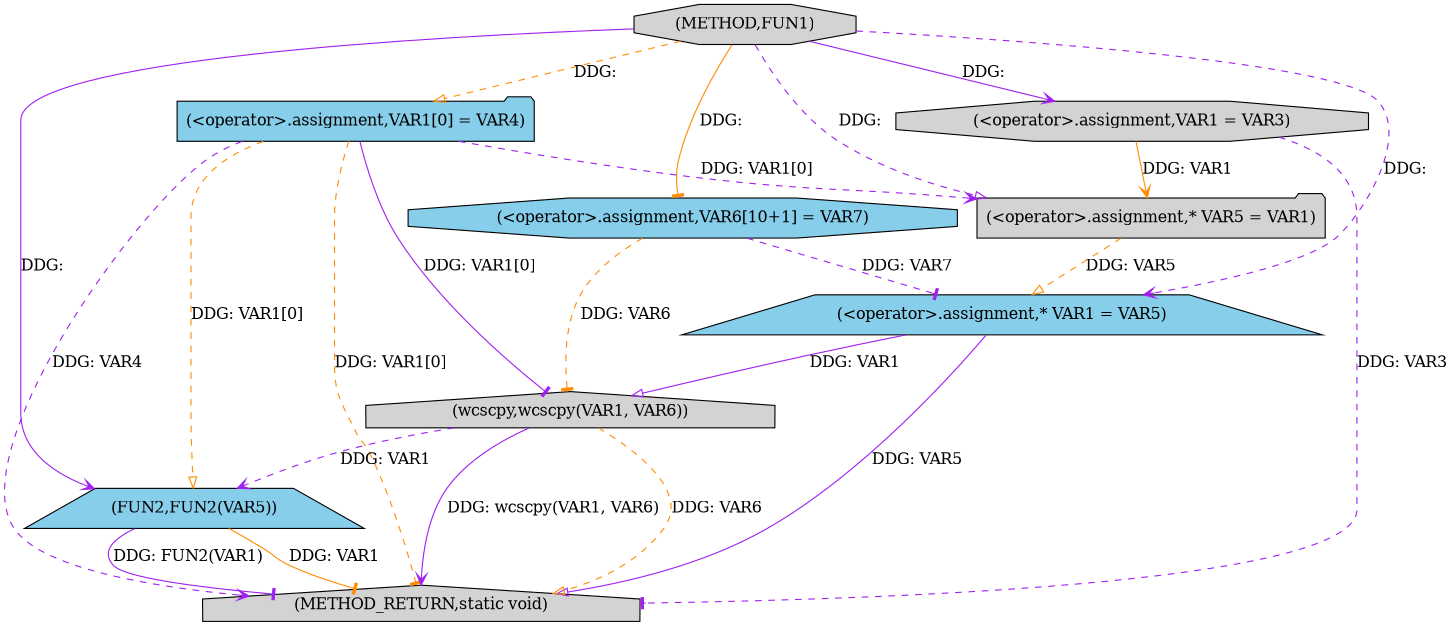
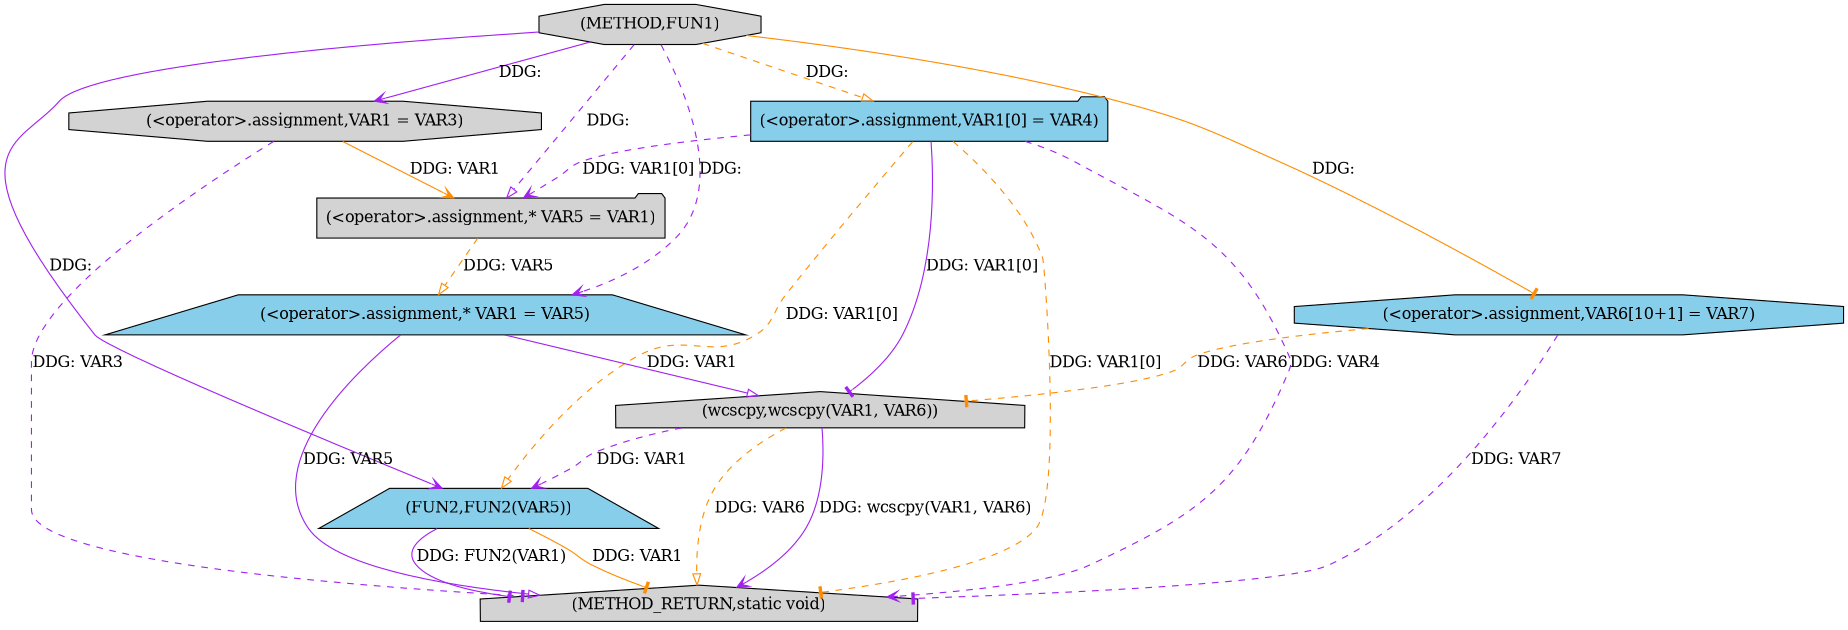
(840, 266) -> (1287, 574)
